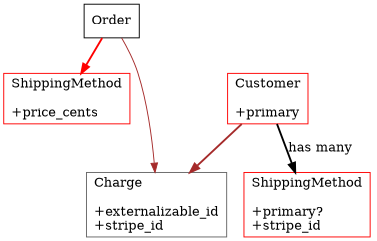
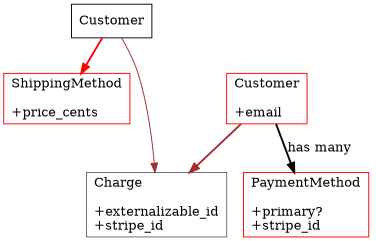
(112, 21) -> (112, 21)
(268, 99) -> (267, 99)
(307, 205) -> (306, 205)
